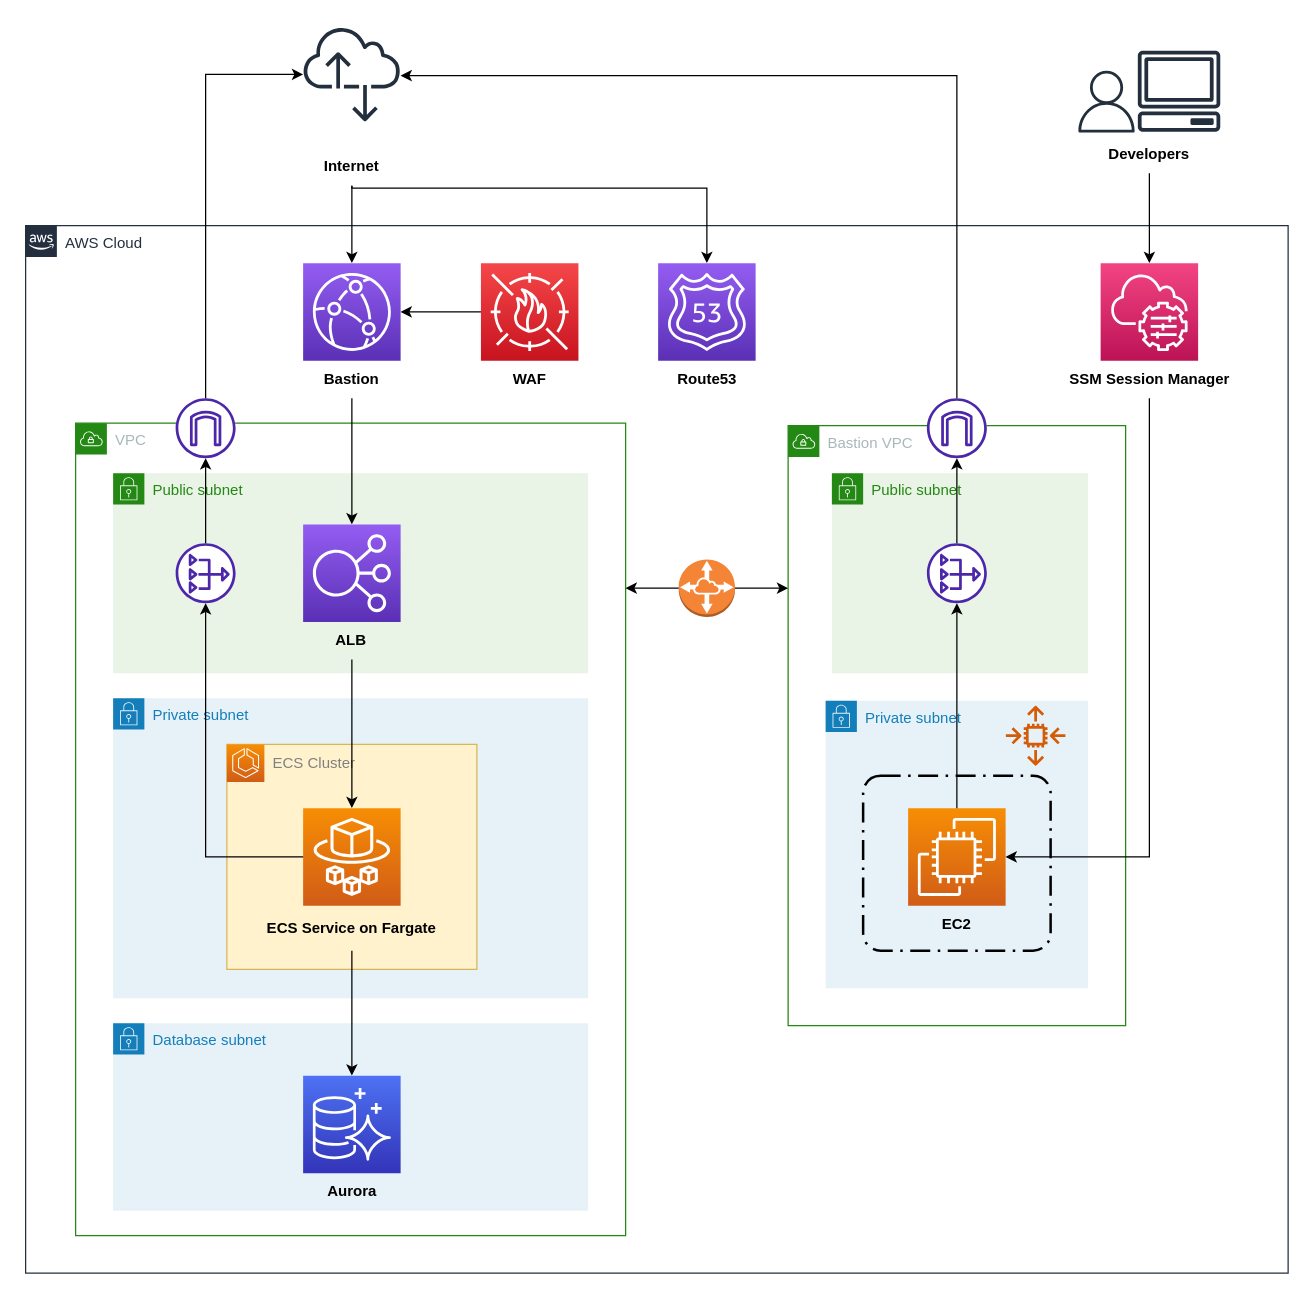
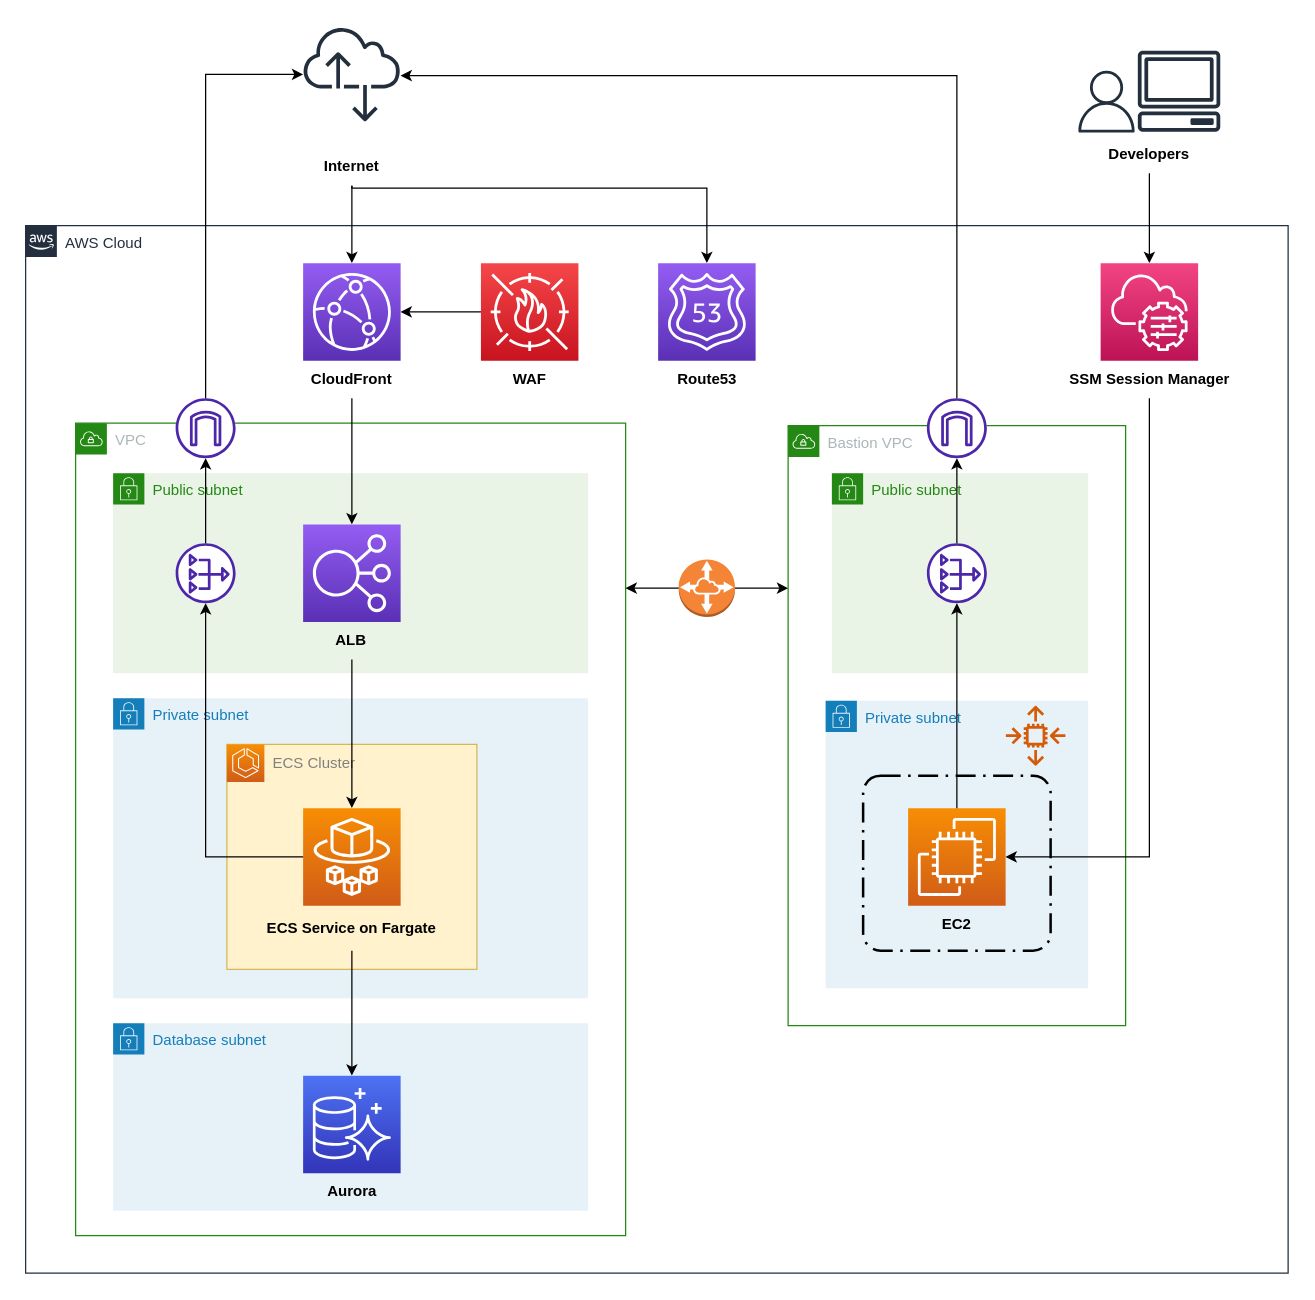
(352, 379) -> (352, 379)
